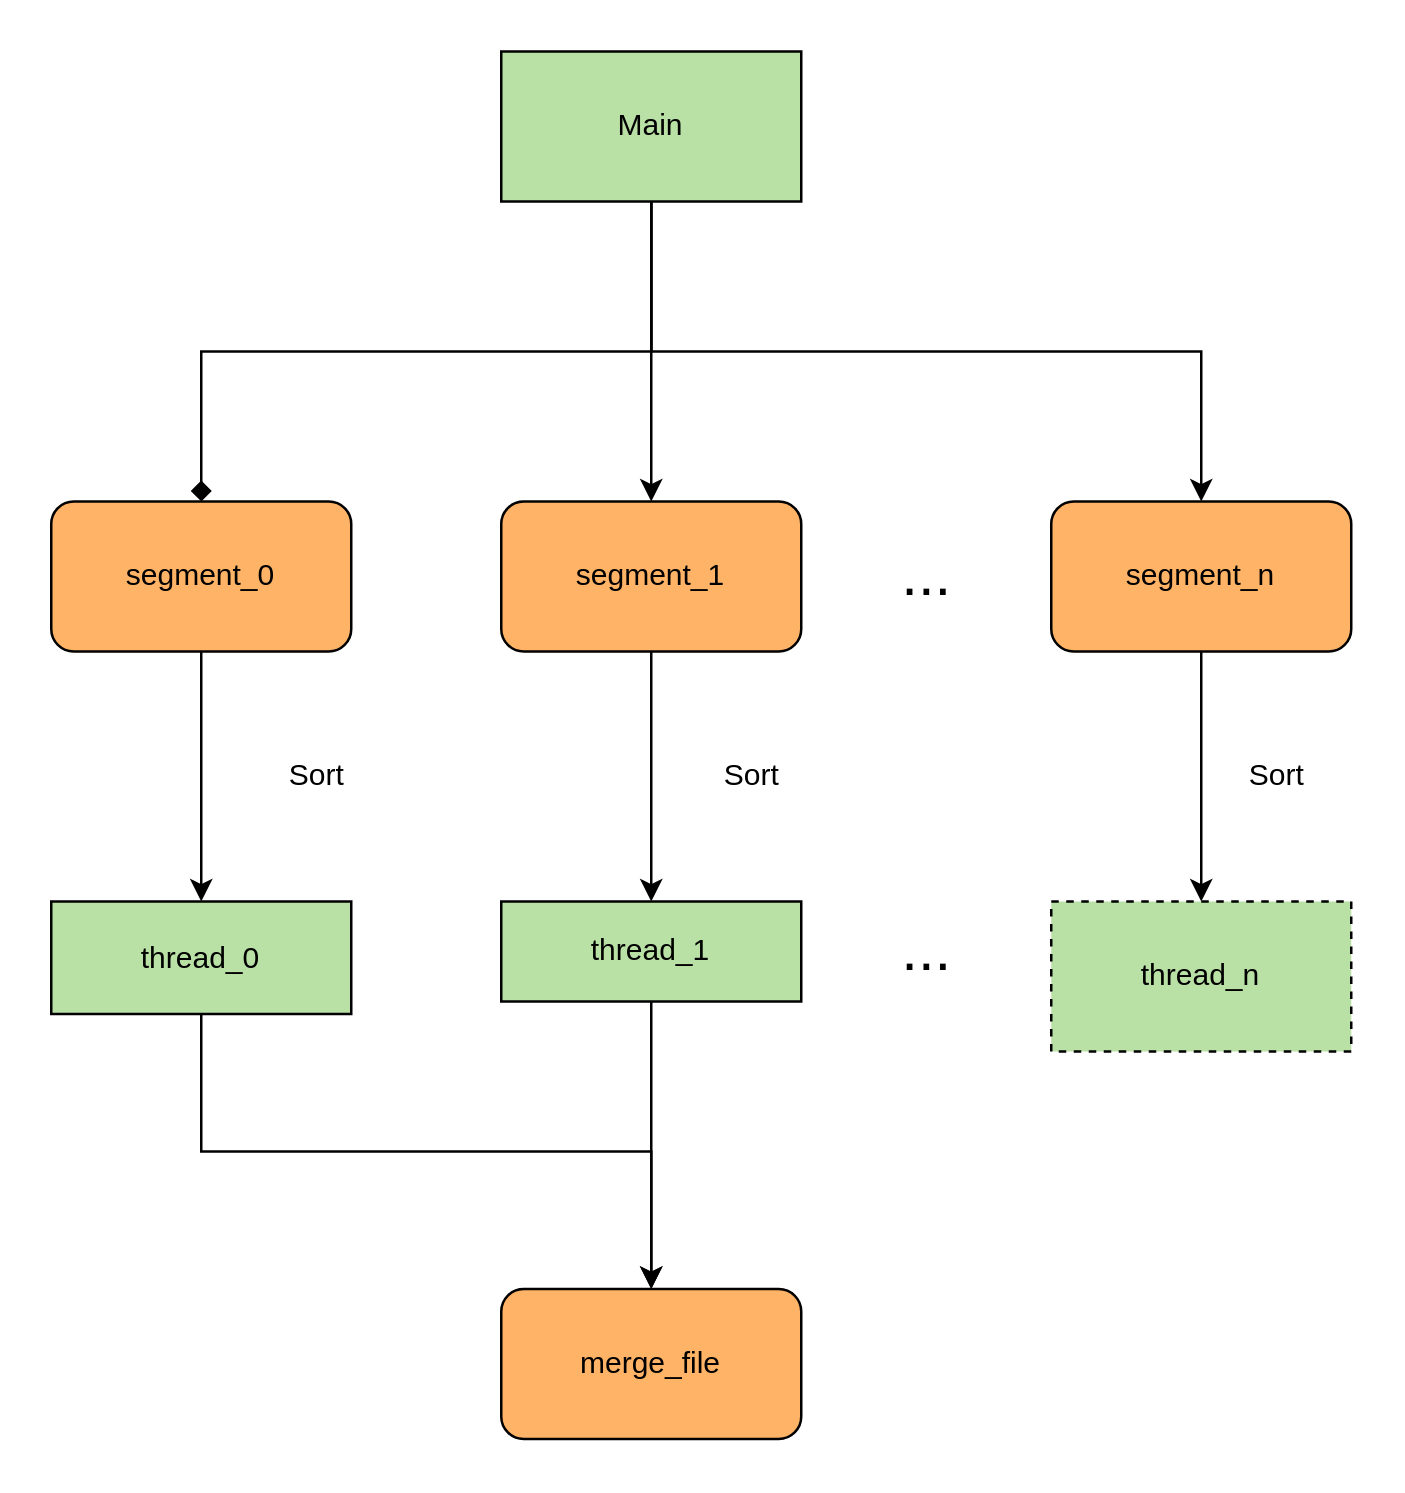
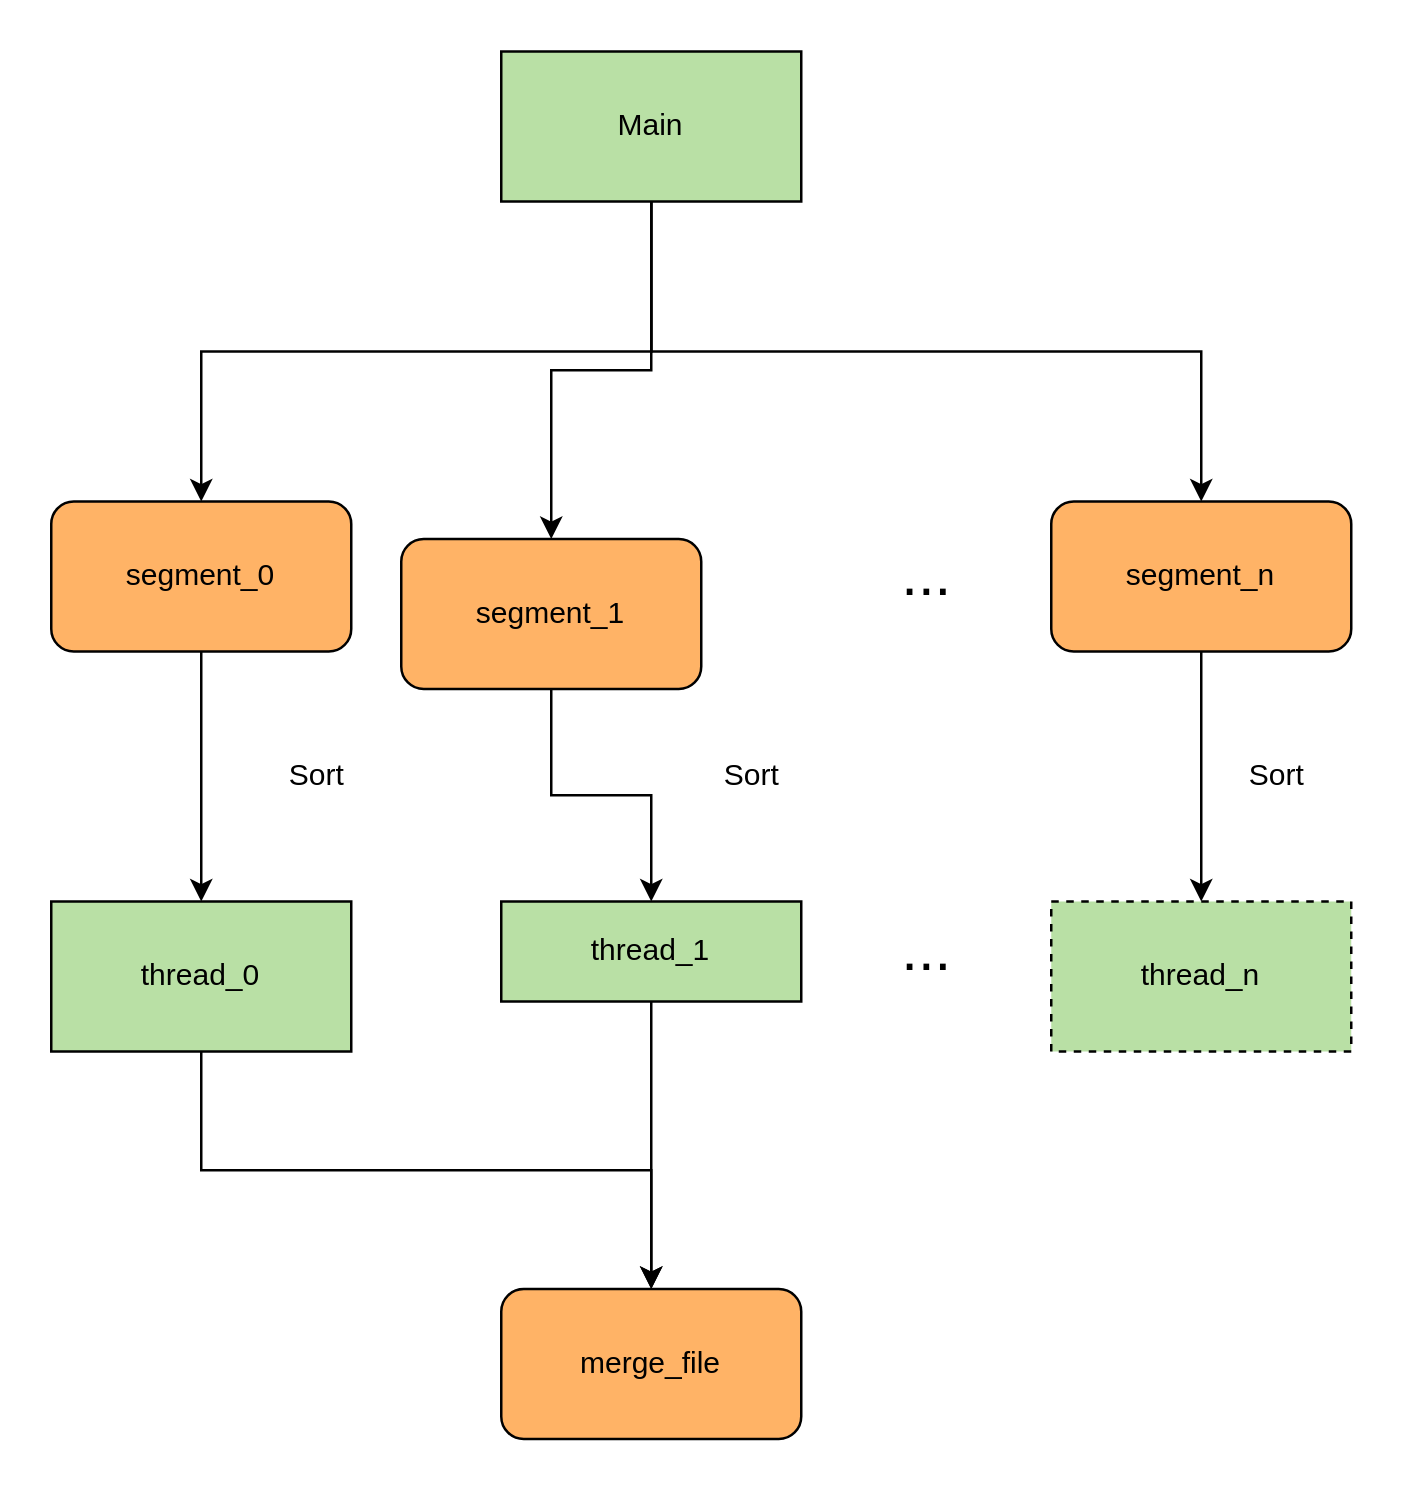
(201, 481) -> (201, 482)
(651, 576) -> (551, 614)
(201, 958) -> (201, 976)
